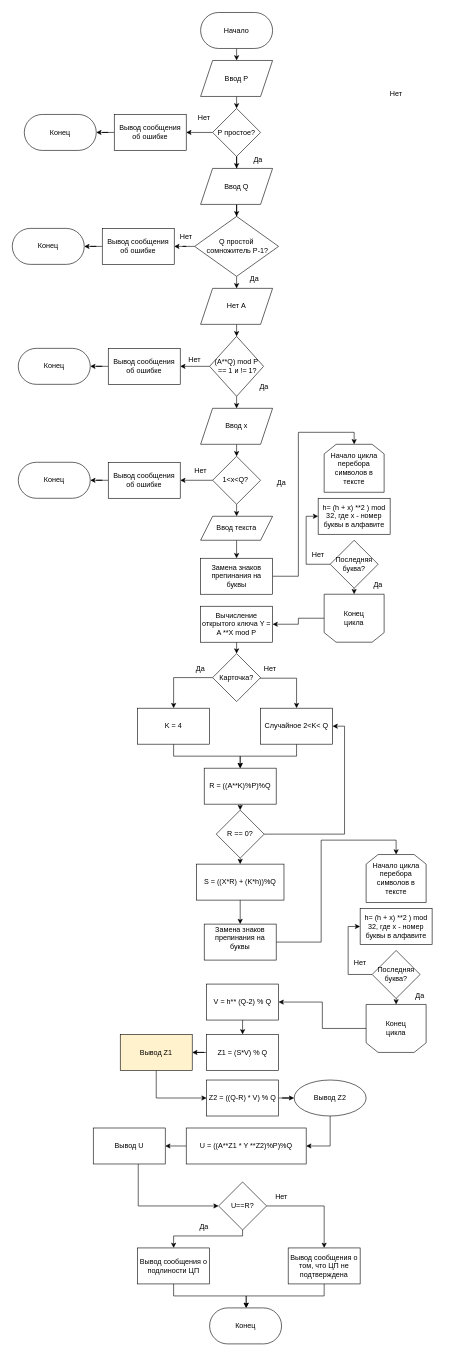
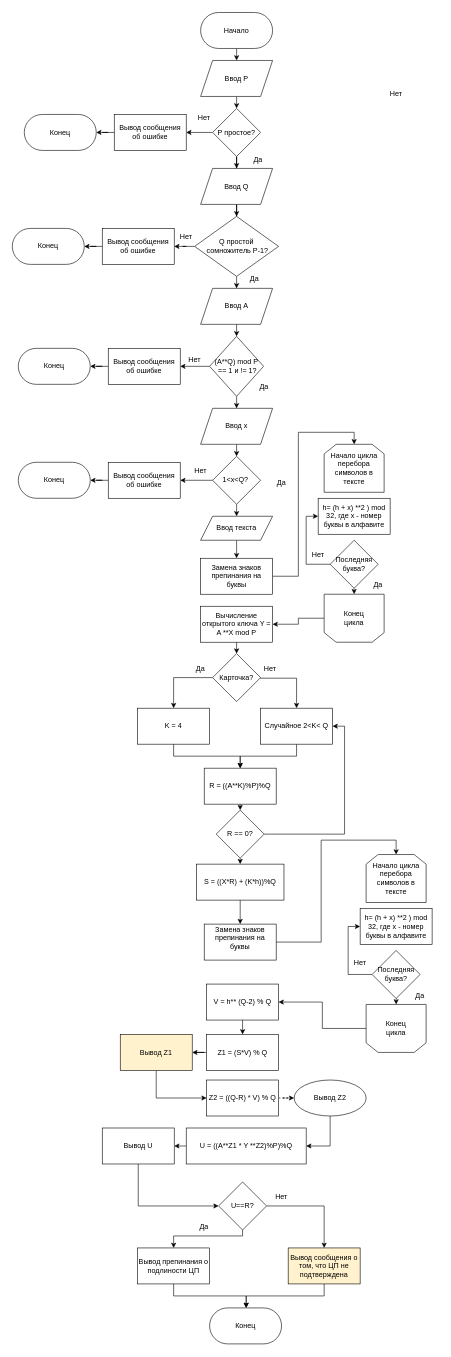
(237, 306) -> (237, 306)
(289, 1098) -> (289, 1098)
(129, 1146) -> (138, 1146)
(174, 1266) -> (174, 1266)
(324, 1266) -> (324, 1266)
